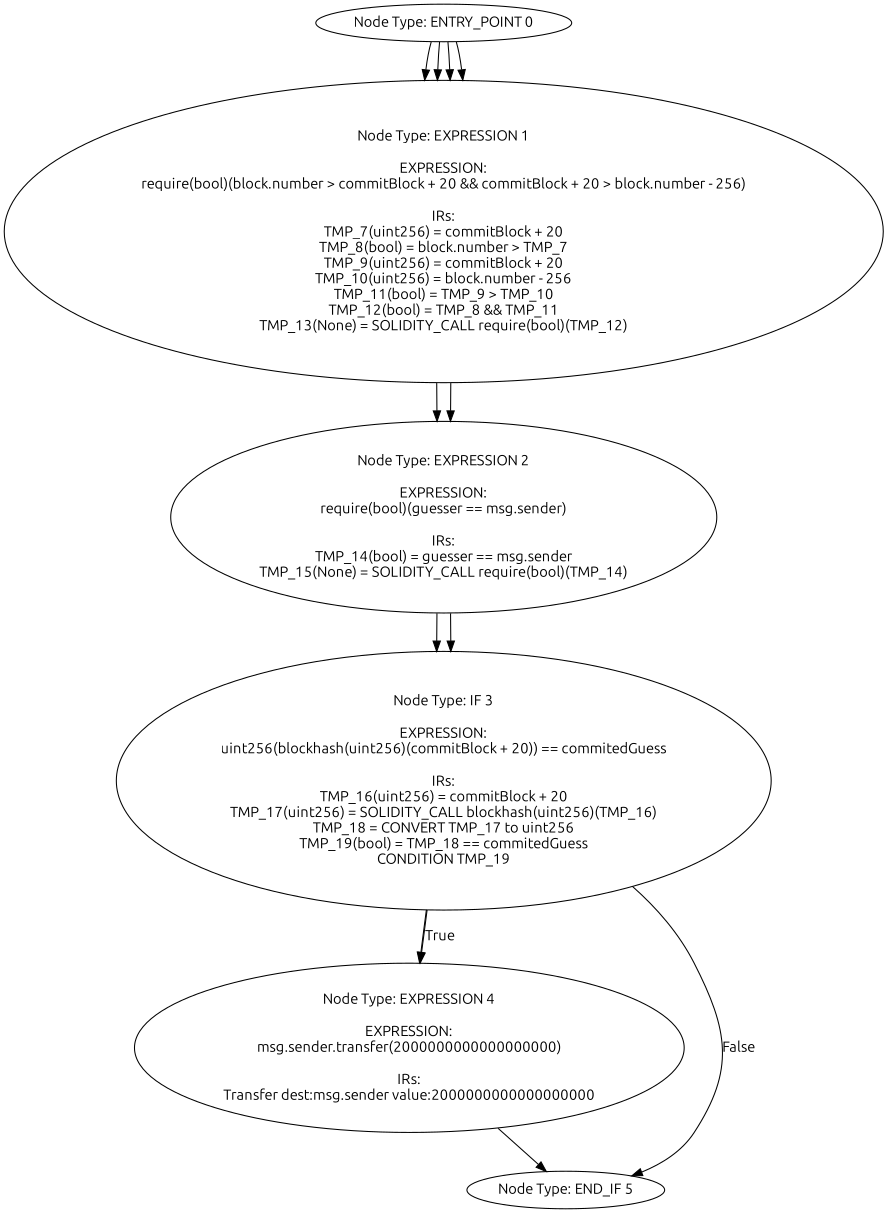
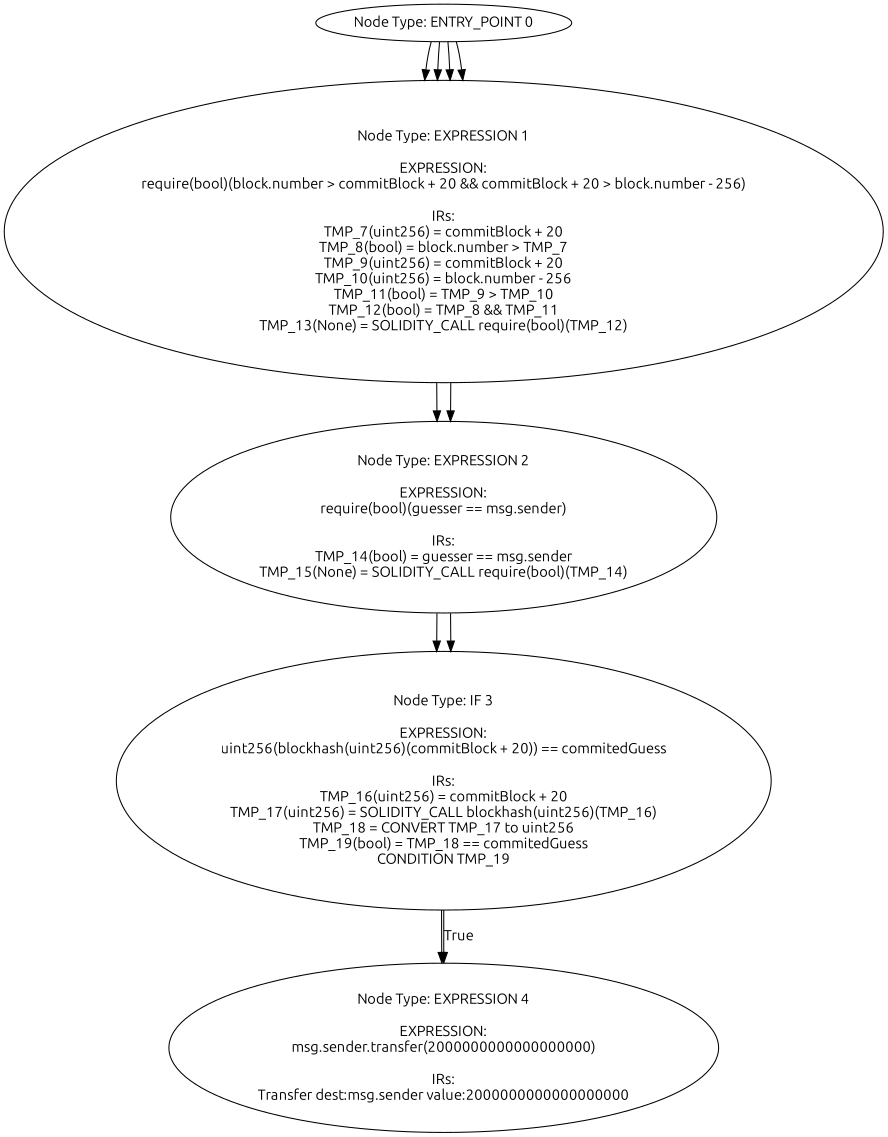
(566, 1190) -> none
